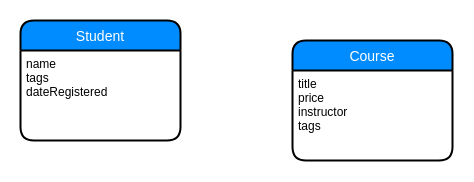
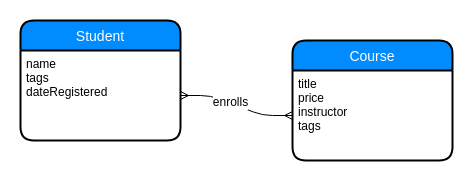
none -> (236, 105)
